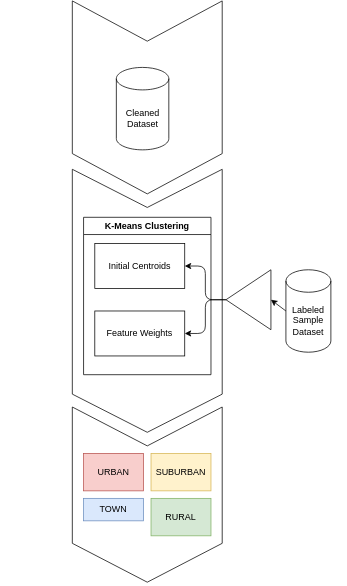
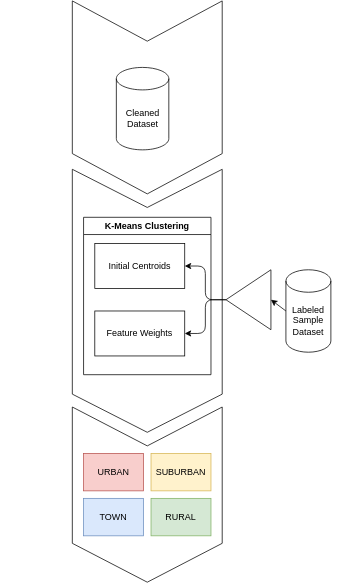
(114, 510) -> (114, 517)
